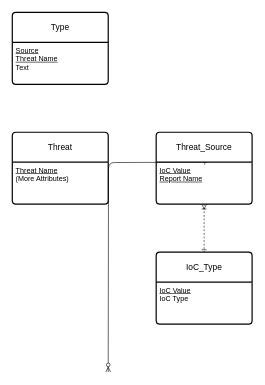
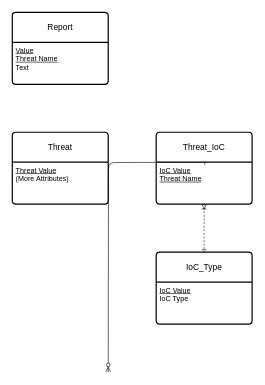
(60, 27) -> (60, 27)
(37, 59) -> (37, 59)
(204, 147) -> (204, 147)
(48, 175) -> (48, 175)
(181, 175) -> (181, 175)
